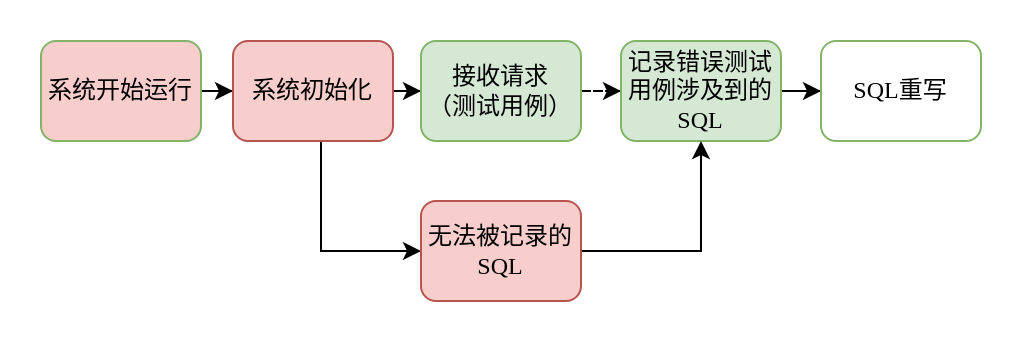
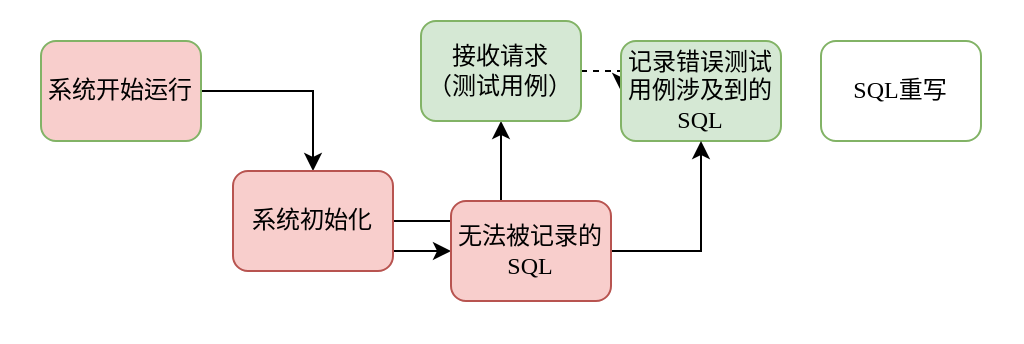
(313, 91) -> (313, 221)
(501, 91) -> (501, 71)
(808, 91) -> none
(501, 251) -> (531, 251)
